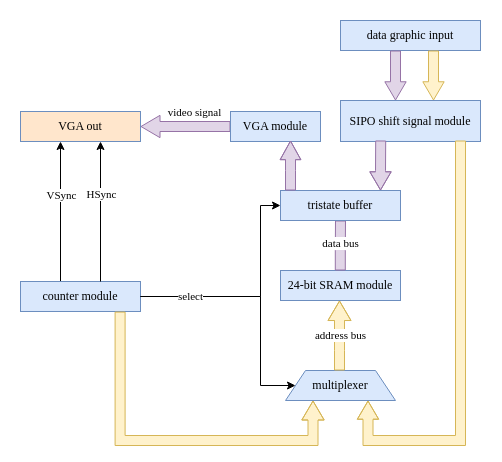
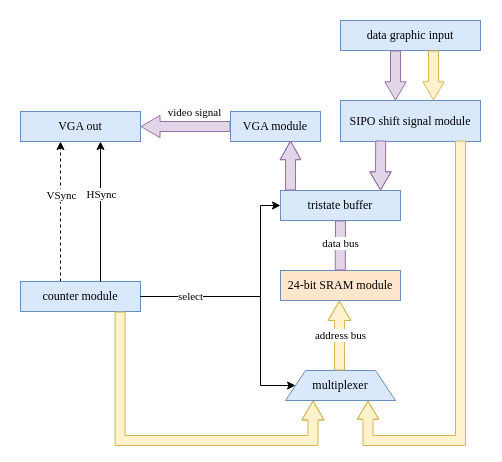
(81, 127) -> (81, 127)
(61, 242) -> (61, 242)
(341, 286) -> (341, 286)
